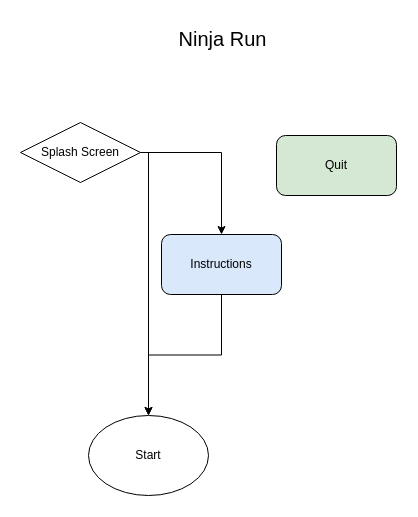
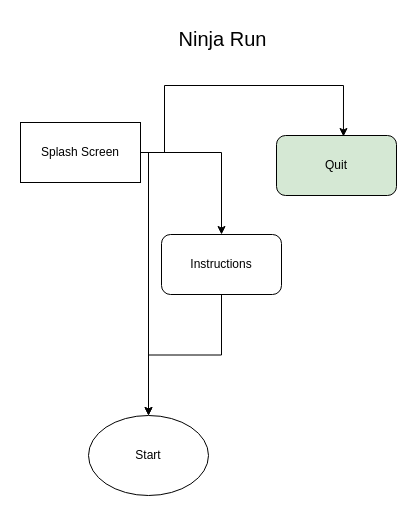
none -> (244, 86)
(81, 153) -> (81, 153)
(222, 265) -> (222, 265)
